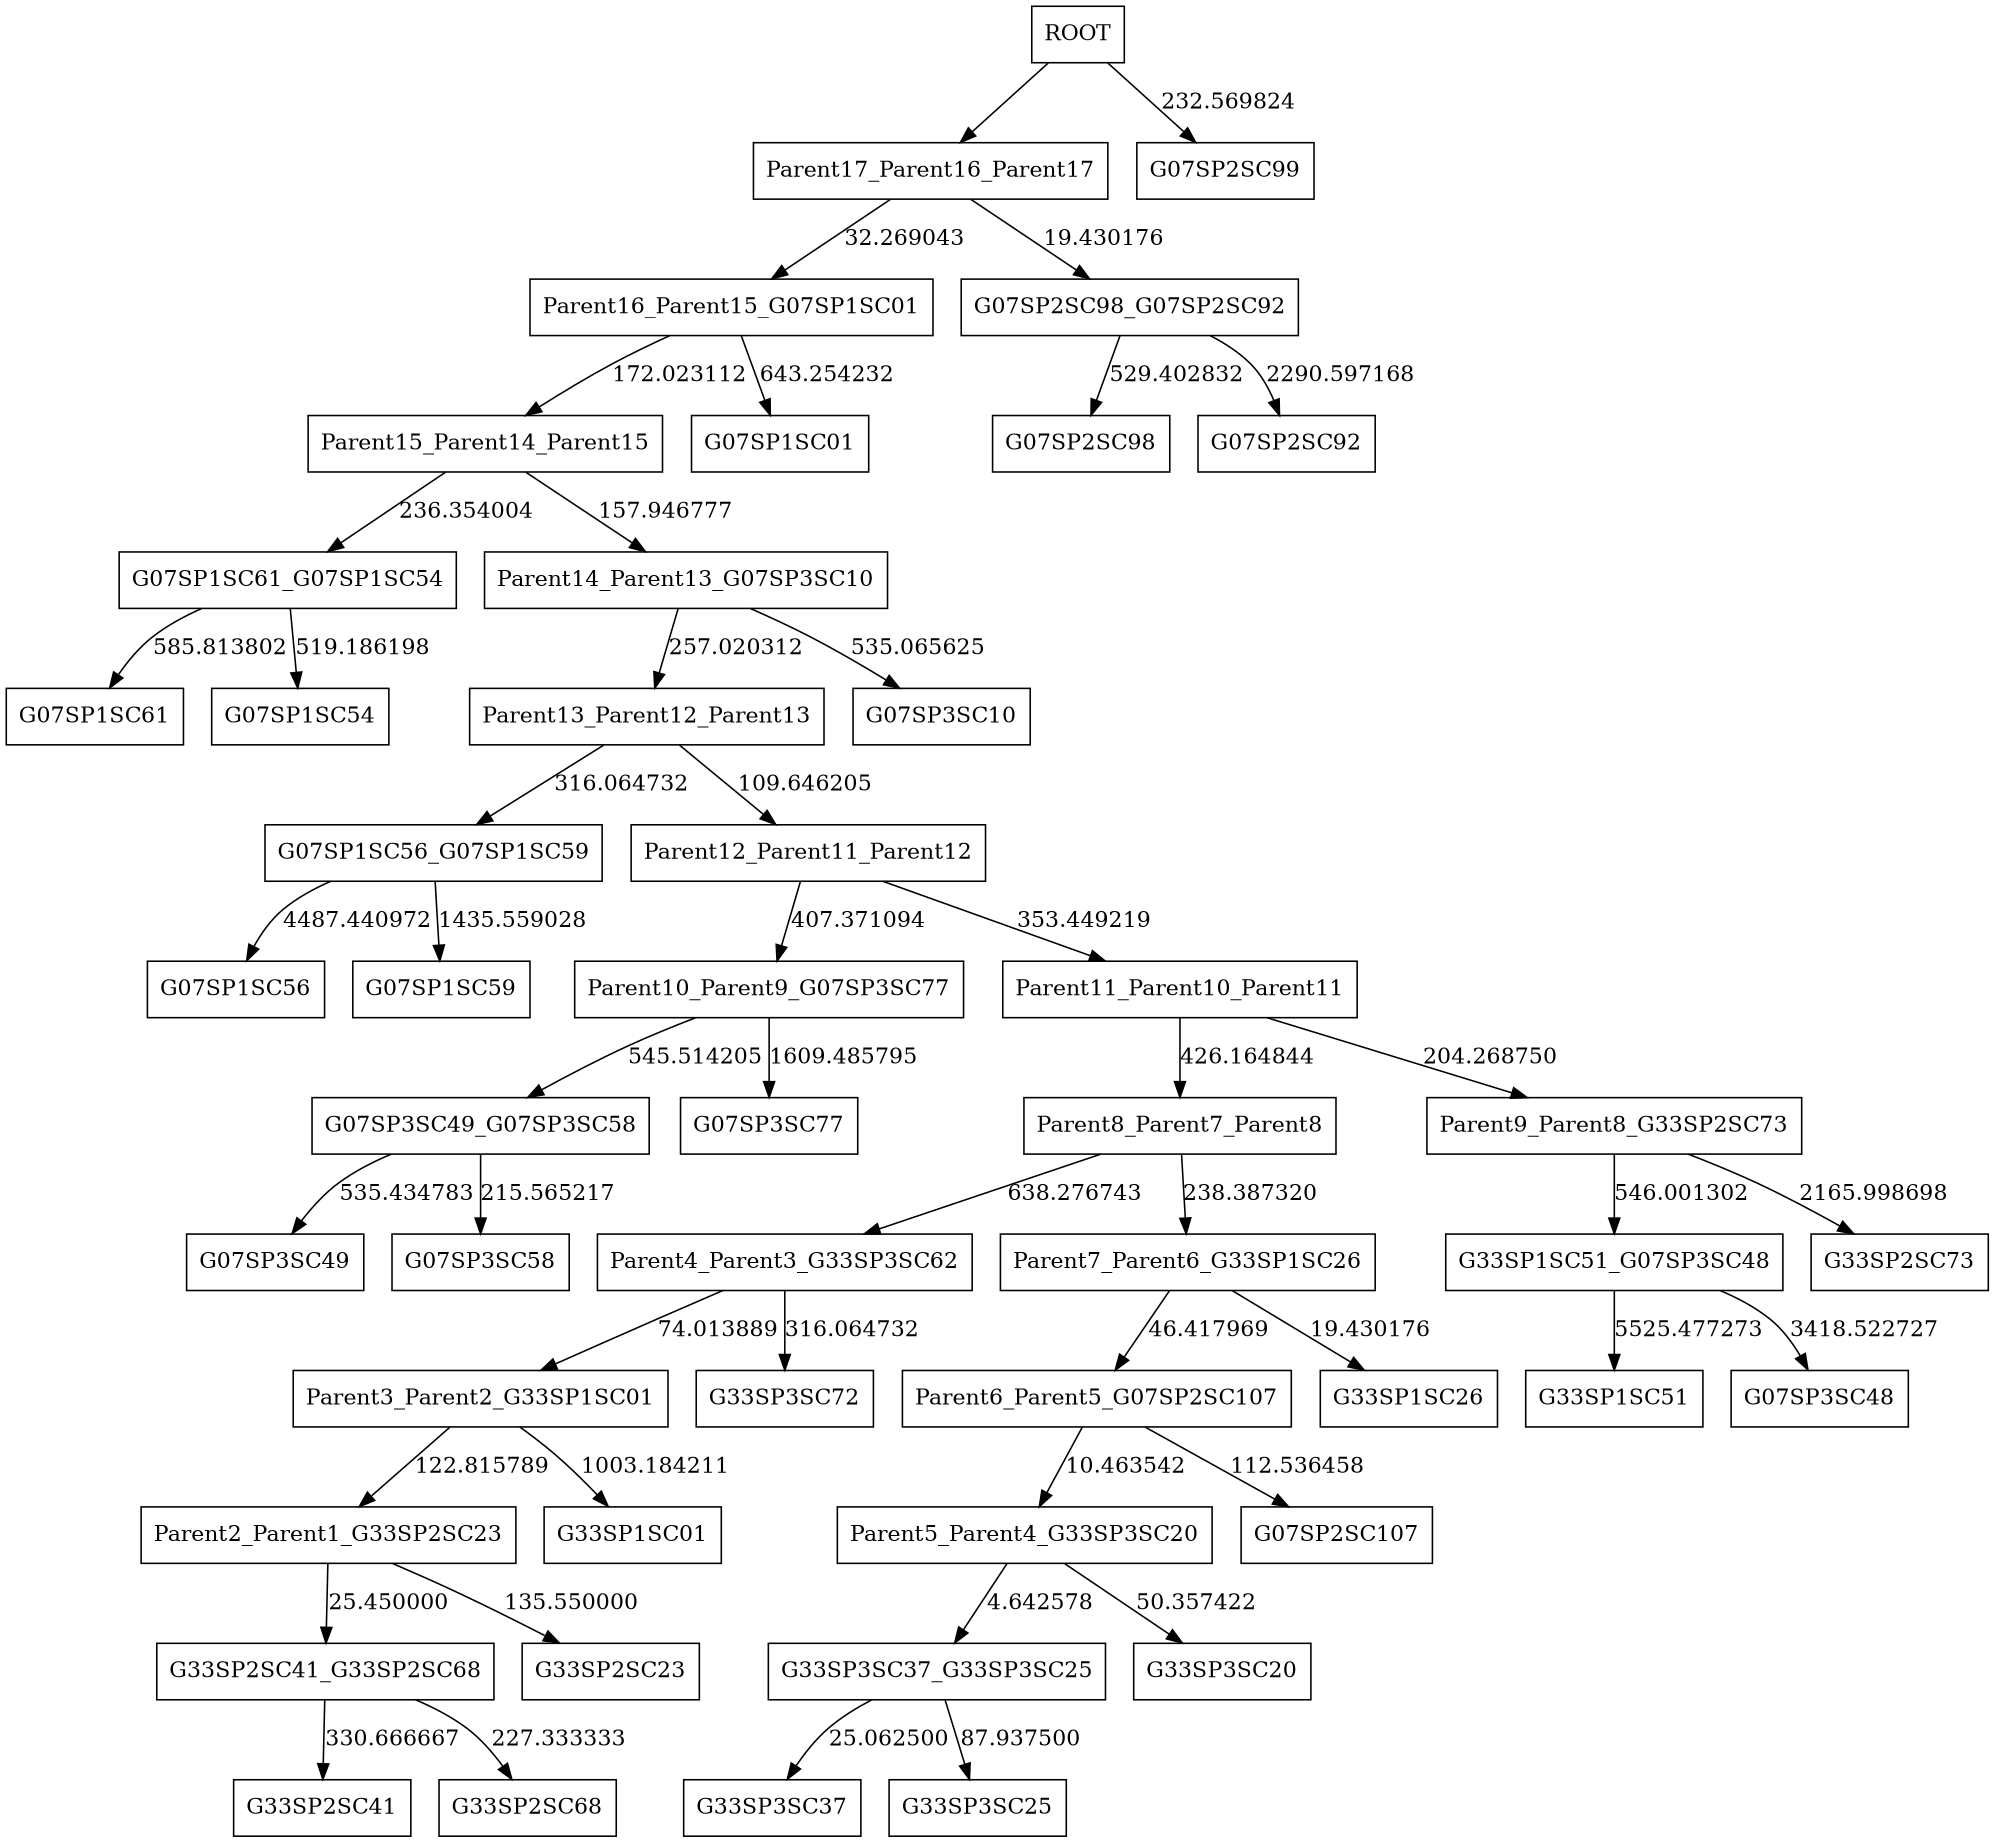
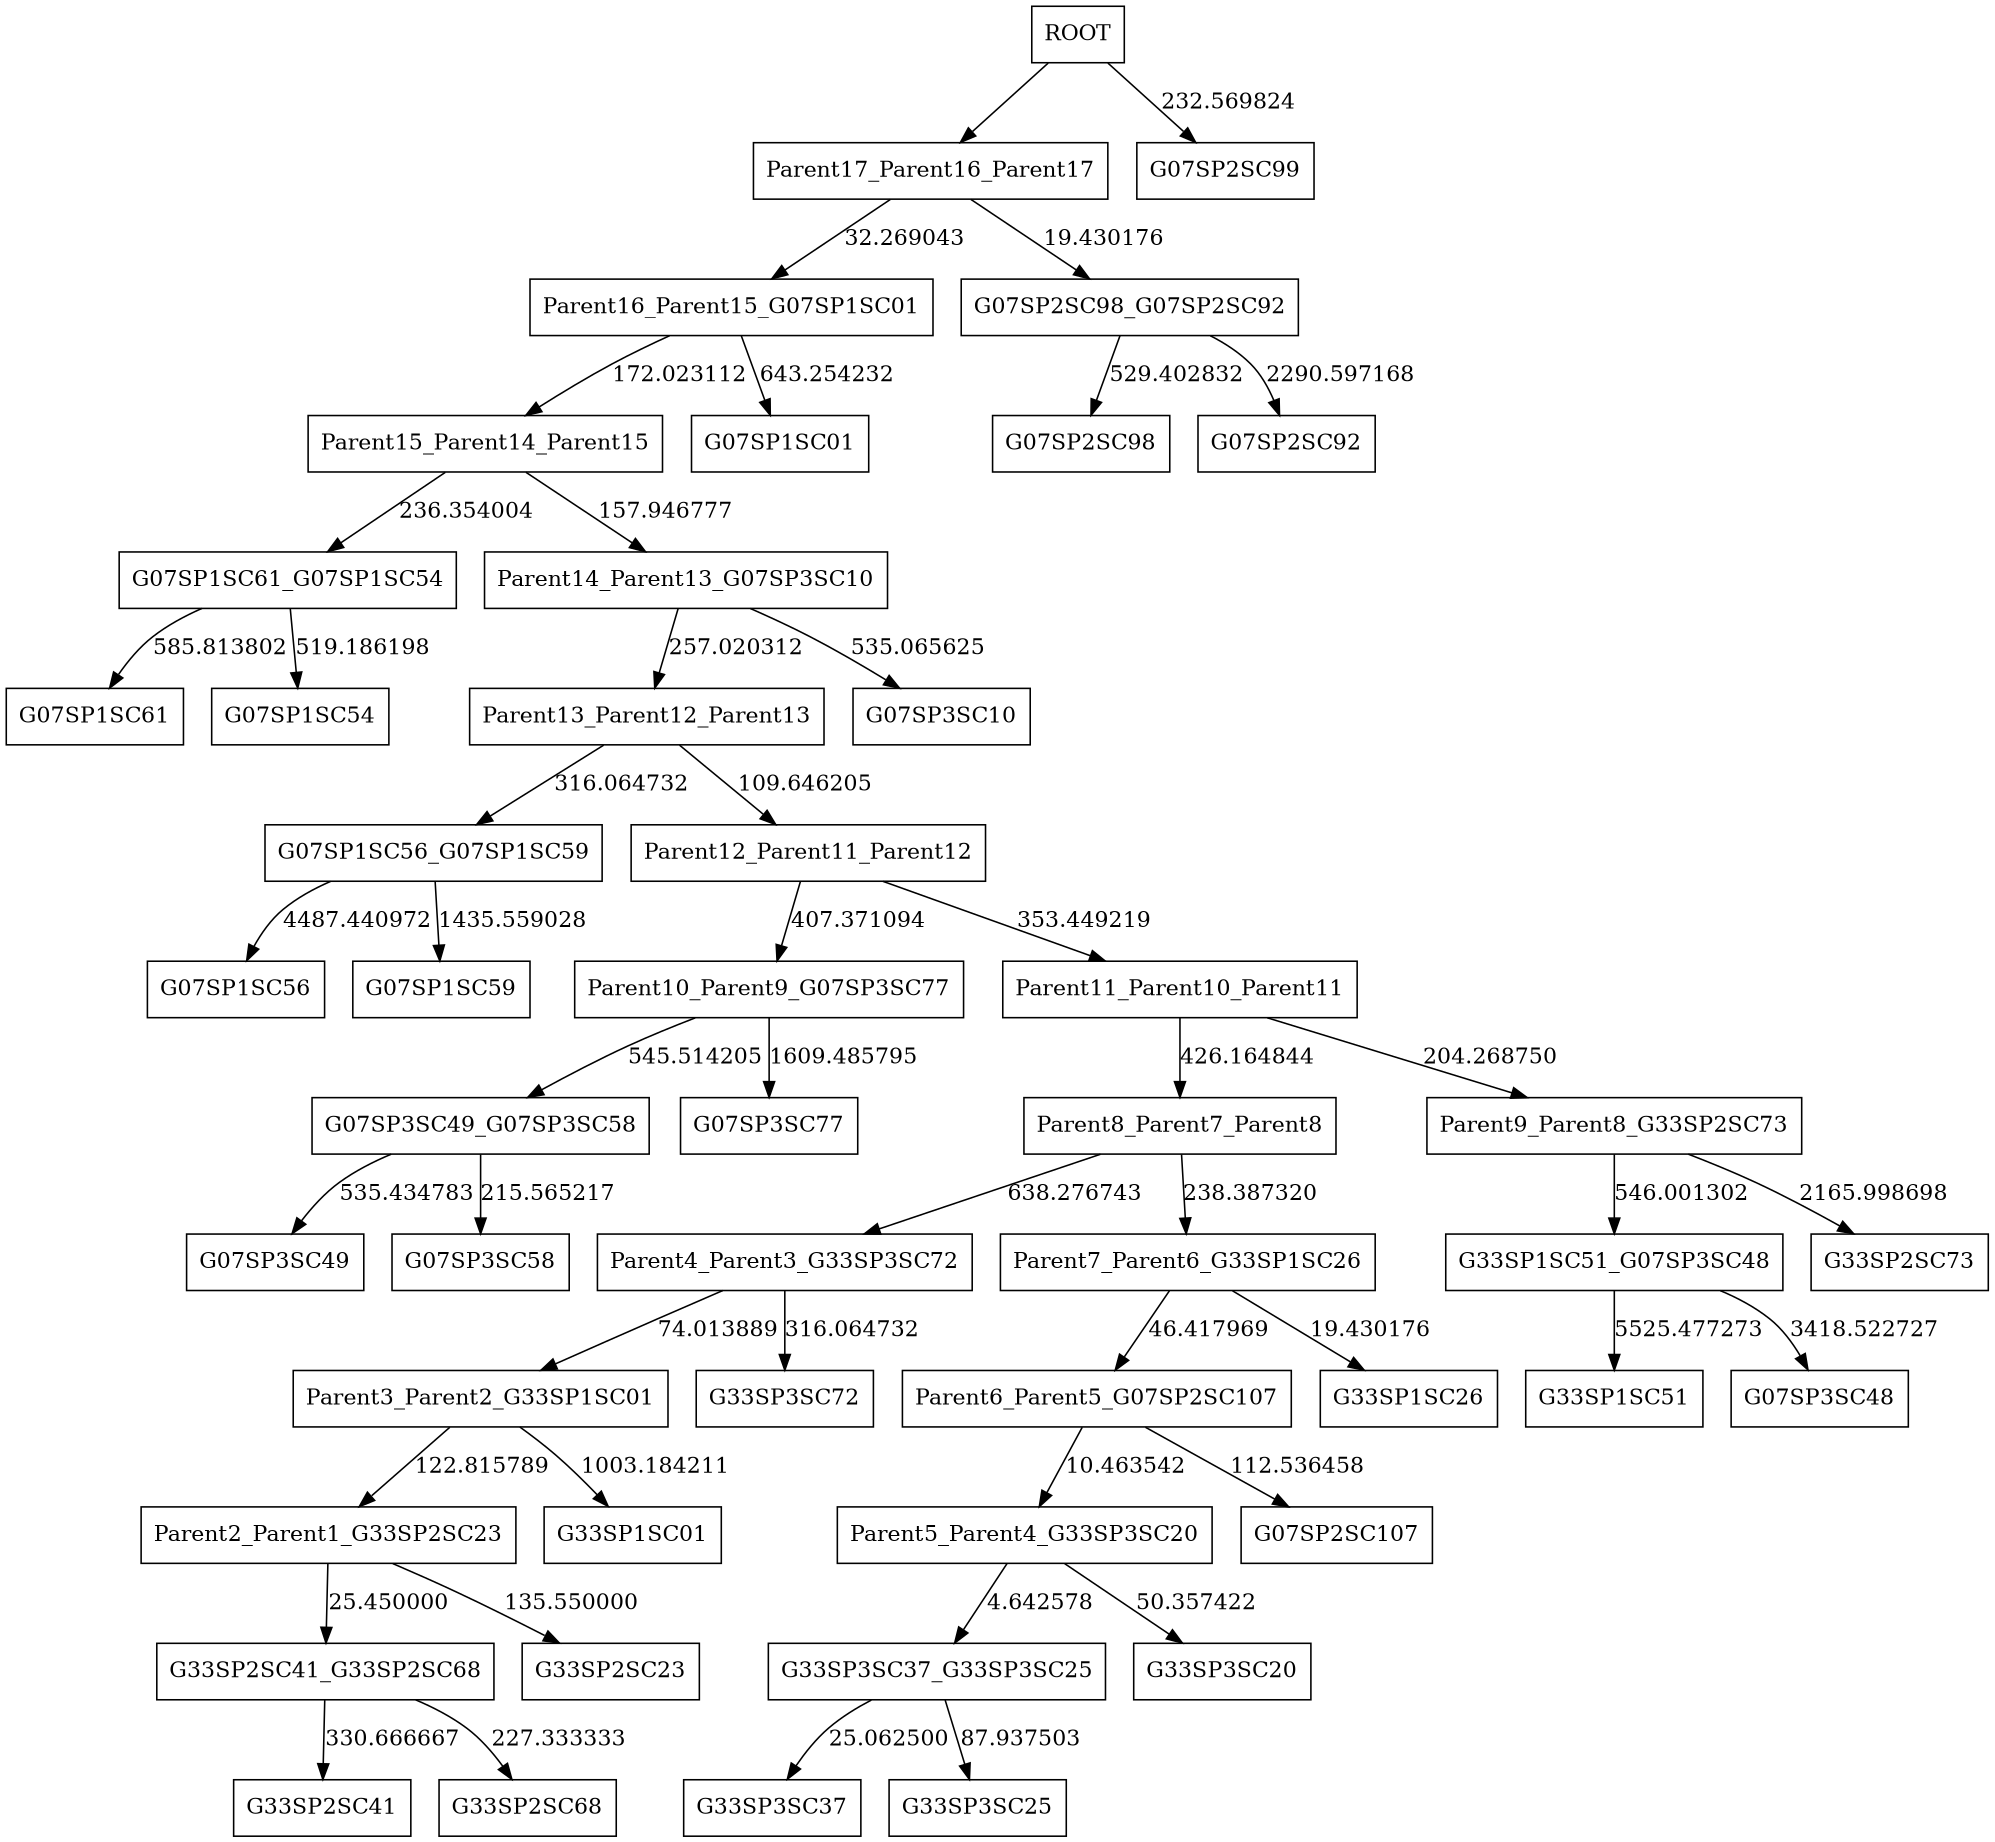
(785, 1262) -> (785, 1262)
(1021, 1740) -> (1021, 1740)
